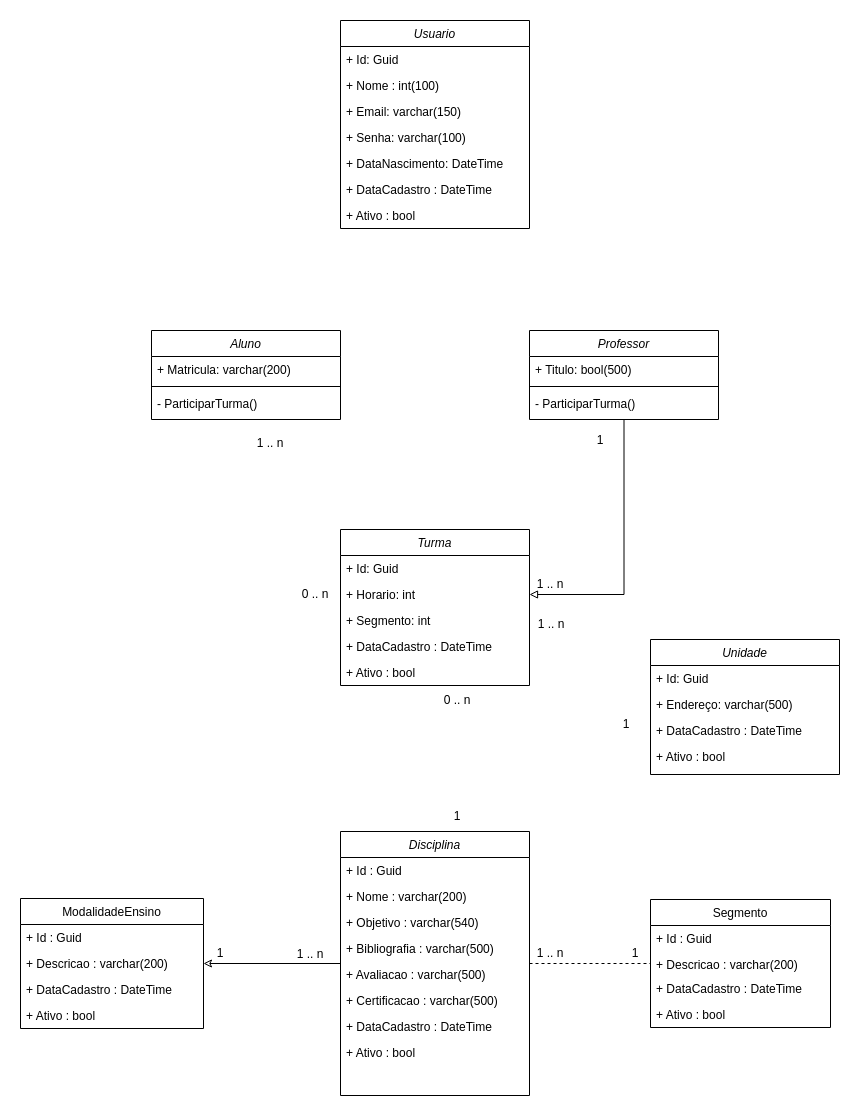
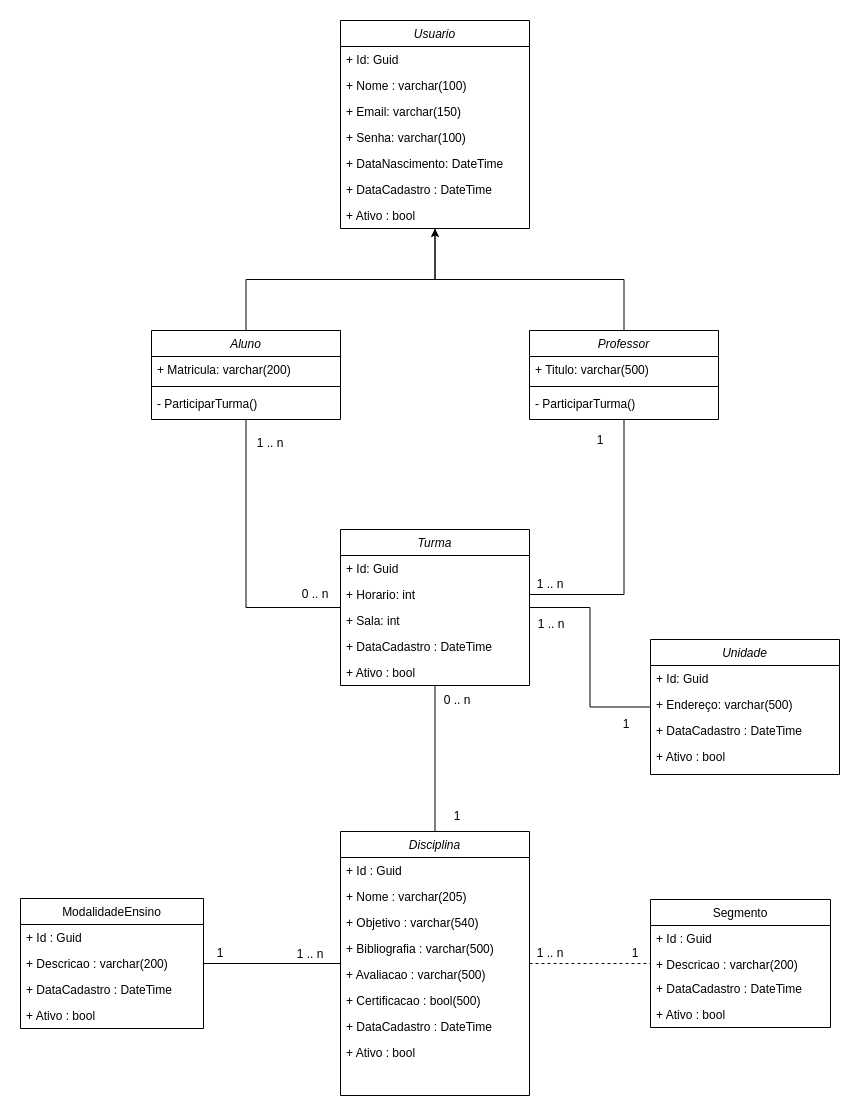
(395, 86) -> (410, 86)
none -> (315, 280)
none -> (555, 280)
(589, 370) -> (601, 370)
none -> (246, 561)
(539, 595) -> (535, 595)
(390, 621) -> (375, 621)
none -> (590, 657)
none -> (435, 760)
(410, 897) -> (410, 897)
(212, 964) -> (210, 964)
(436, 1001) -> (424, 1001)
